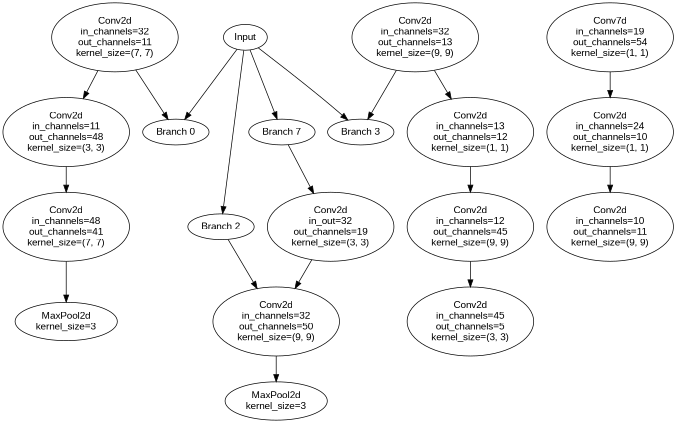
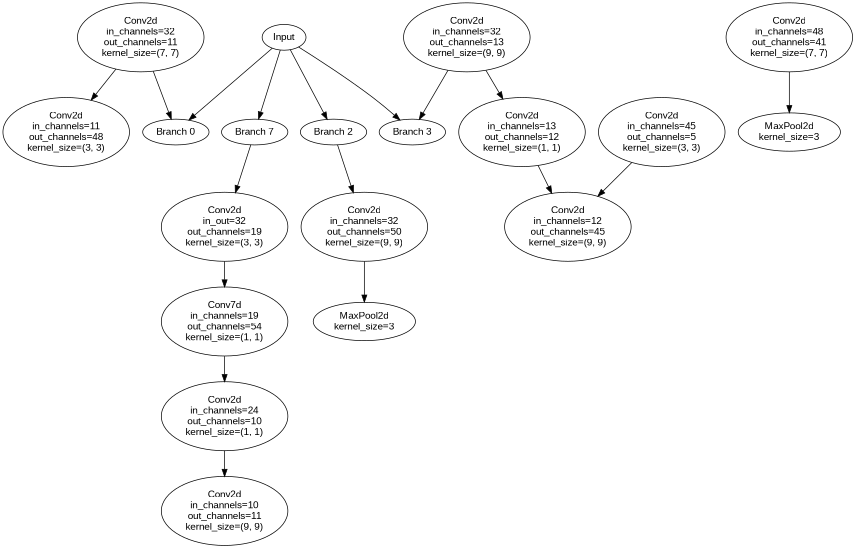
(66, 176) -> none
(305, 271) -> (225, 271)
(470, 271) -> (617, 177)
